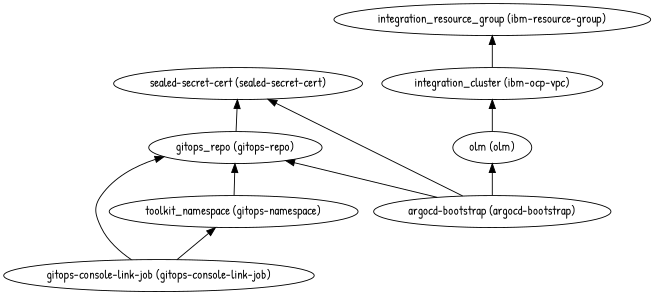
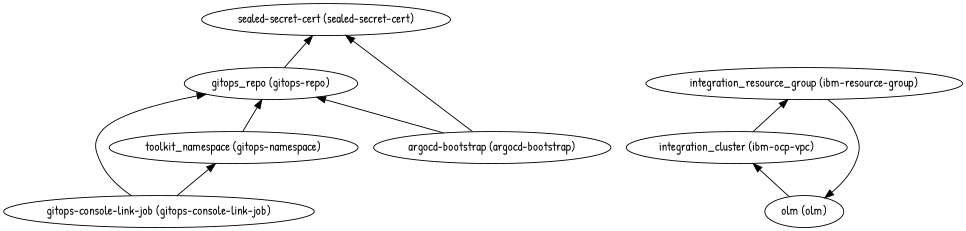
(492, 184) -> (859, 145)
